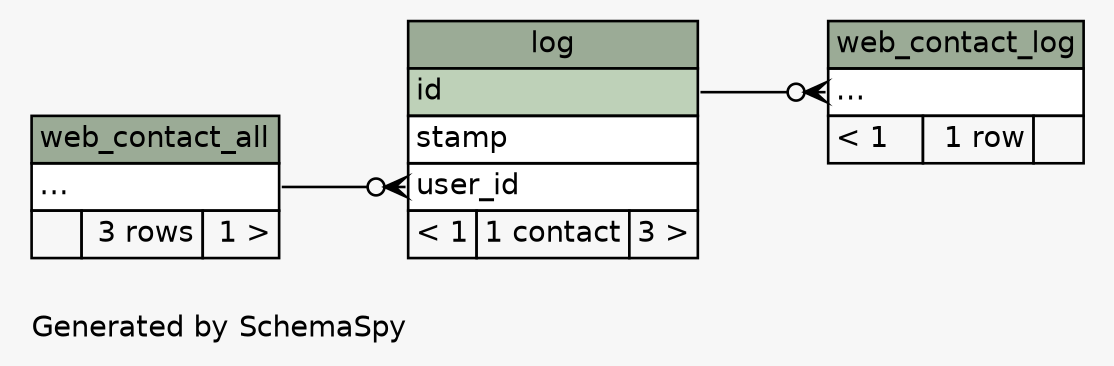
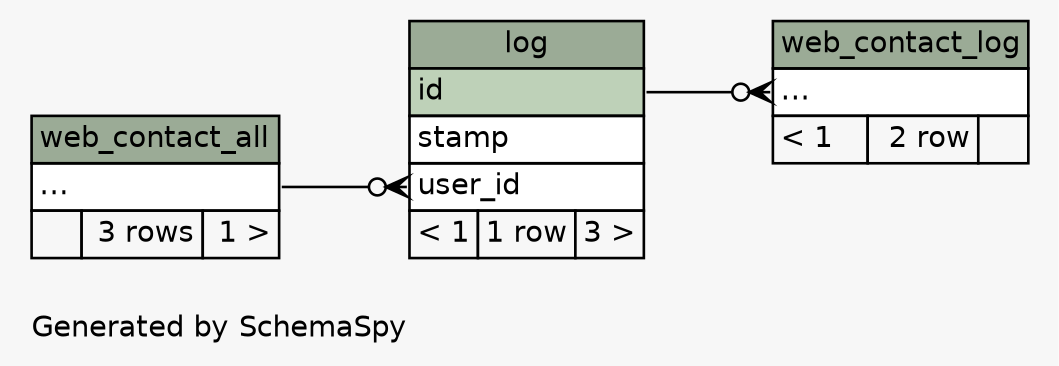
(985, 138) -> (930, 138)
(553, 233) -> (527, 233)
